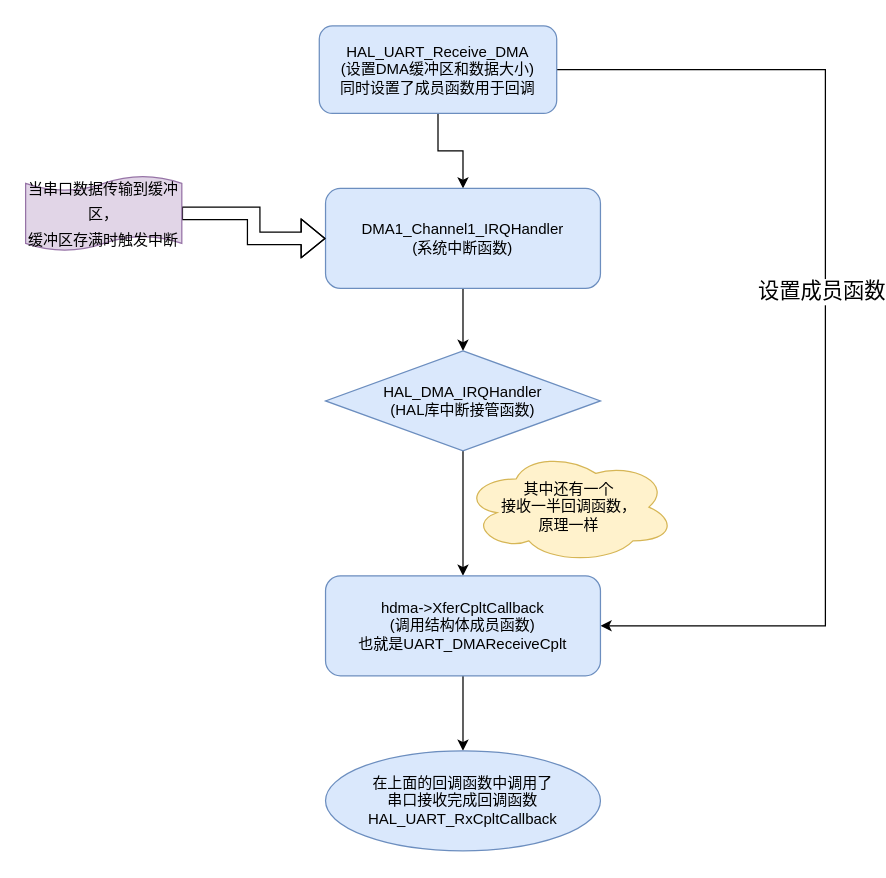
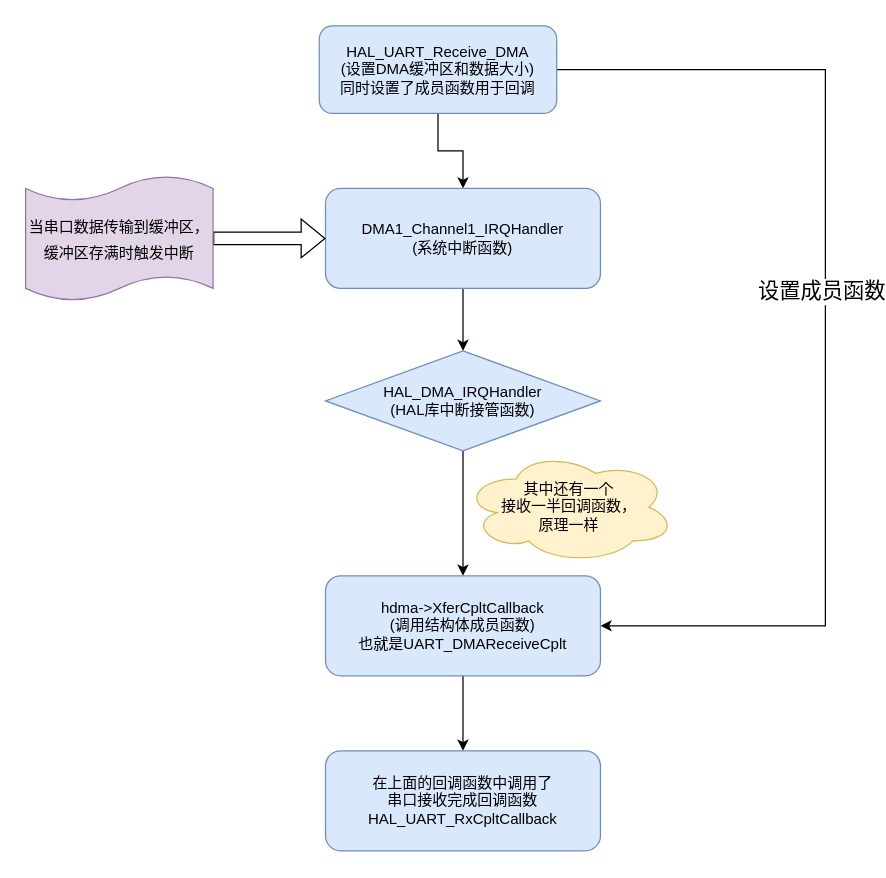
(104, 213) -> (119, 238)
(463, 801) -> (463, 801)
